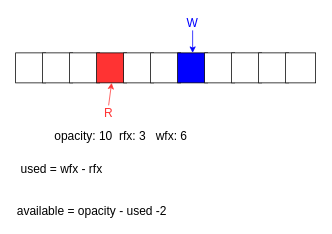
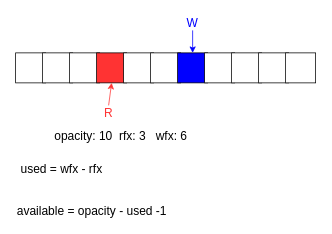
(79, 210) -> (79, 210)
